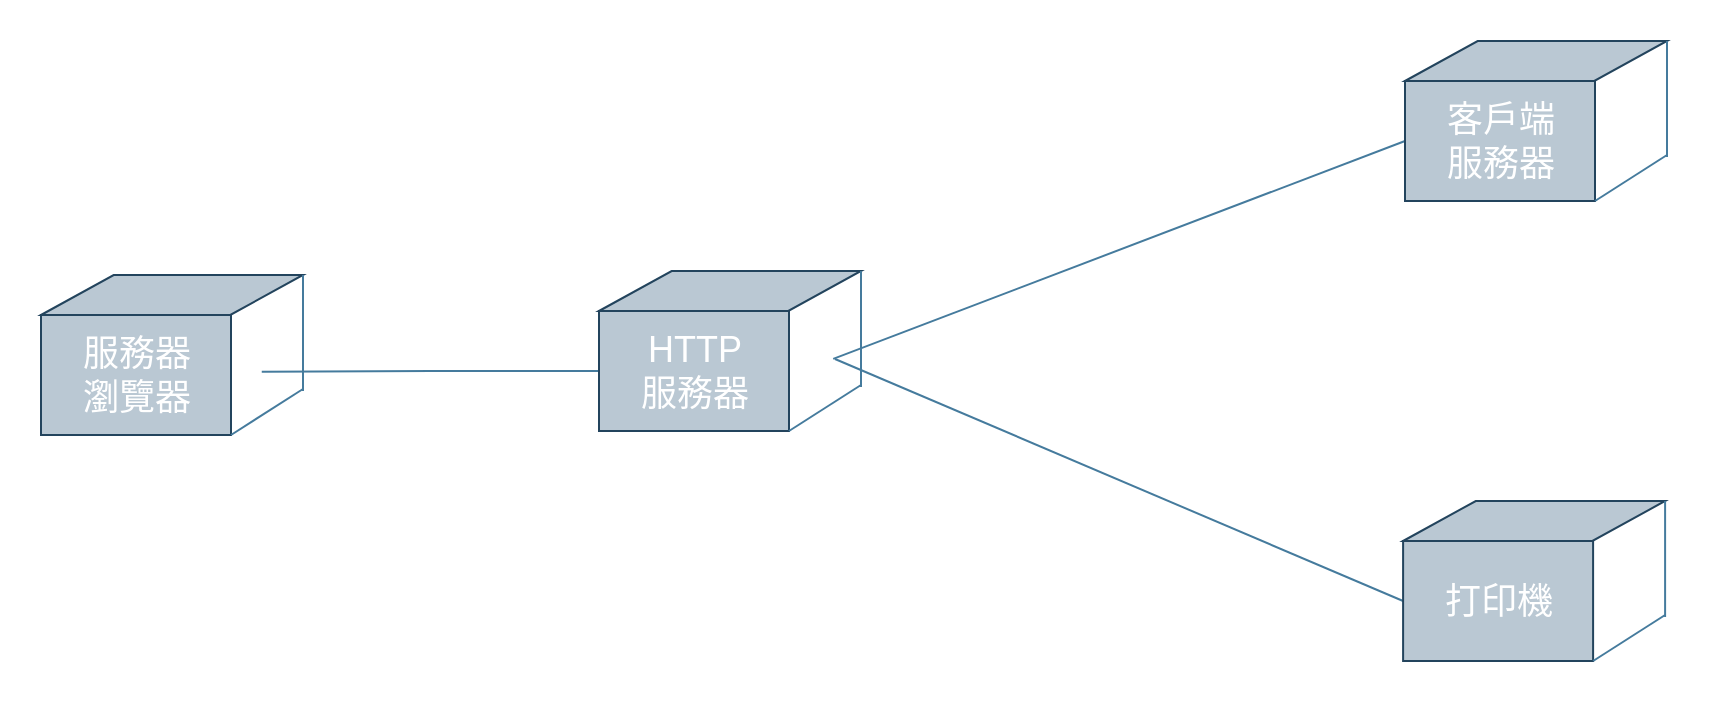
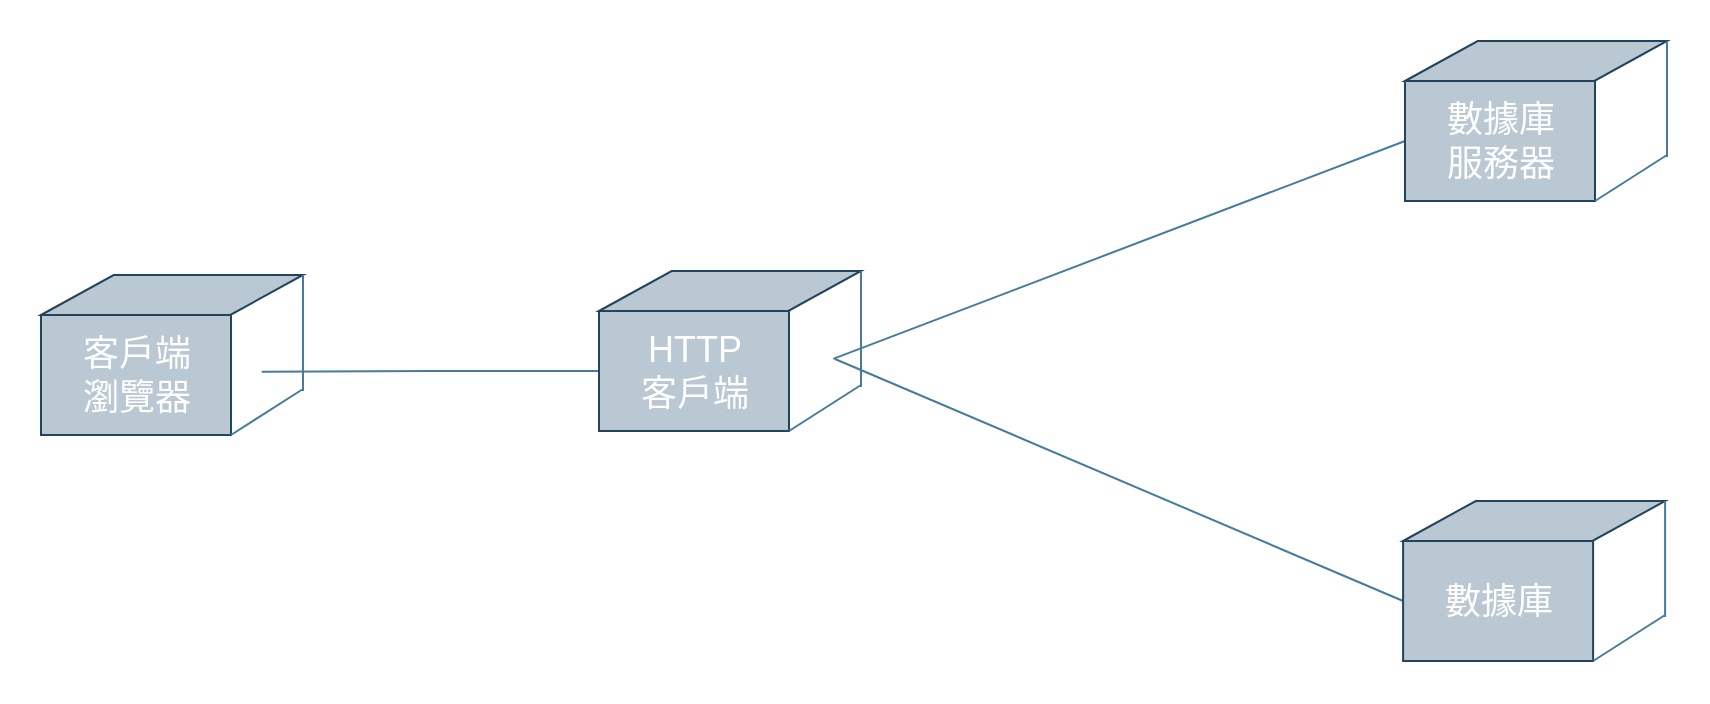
(1502, 143) -> (1502, 143)
(696, 373) -> (696, 373)
(138, 377) -> (138, 377)
(1500, 603) -> (1500, 603)
